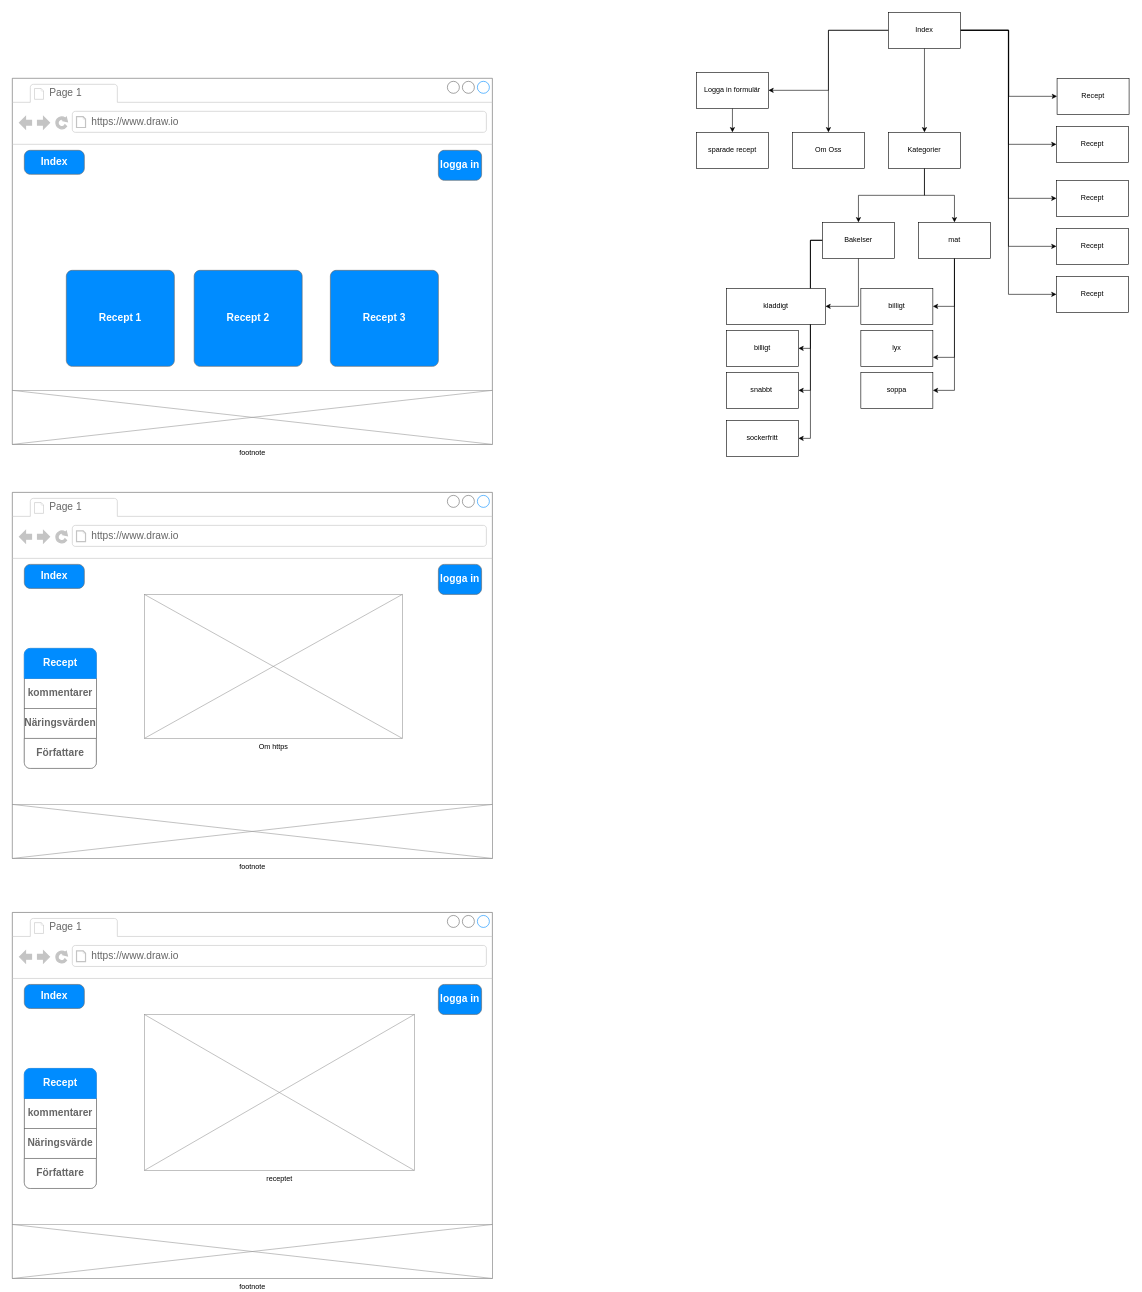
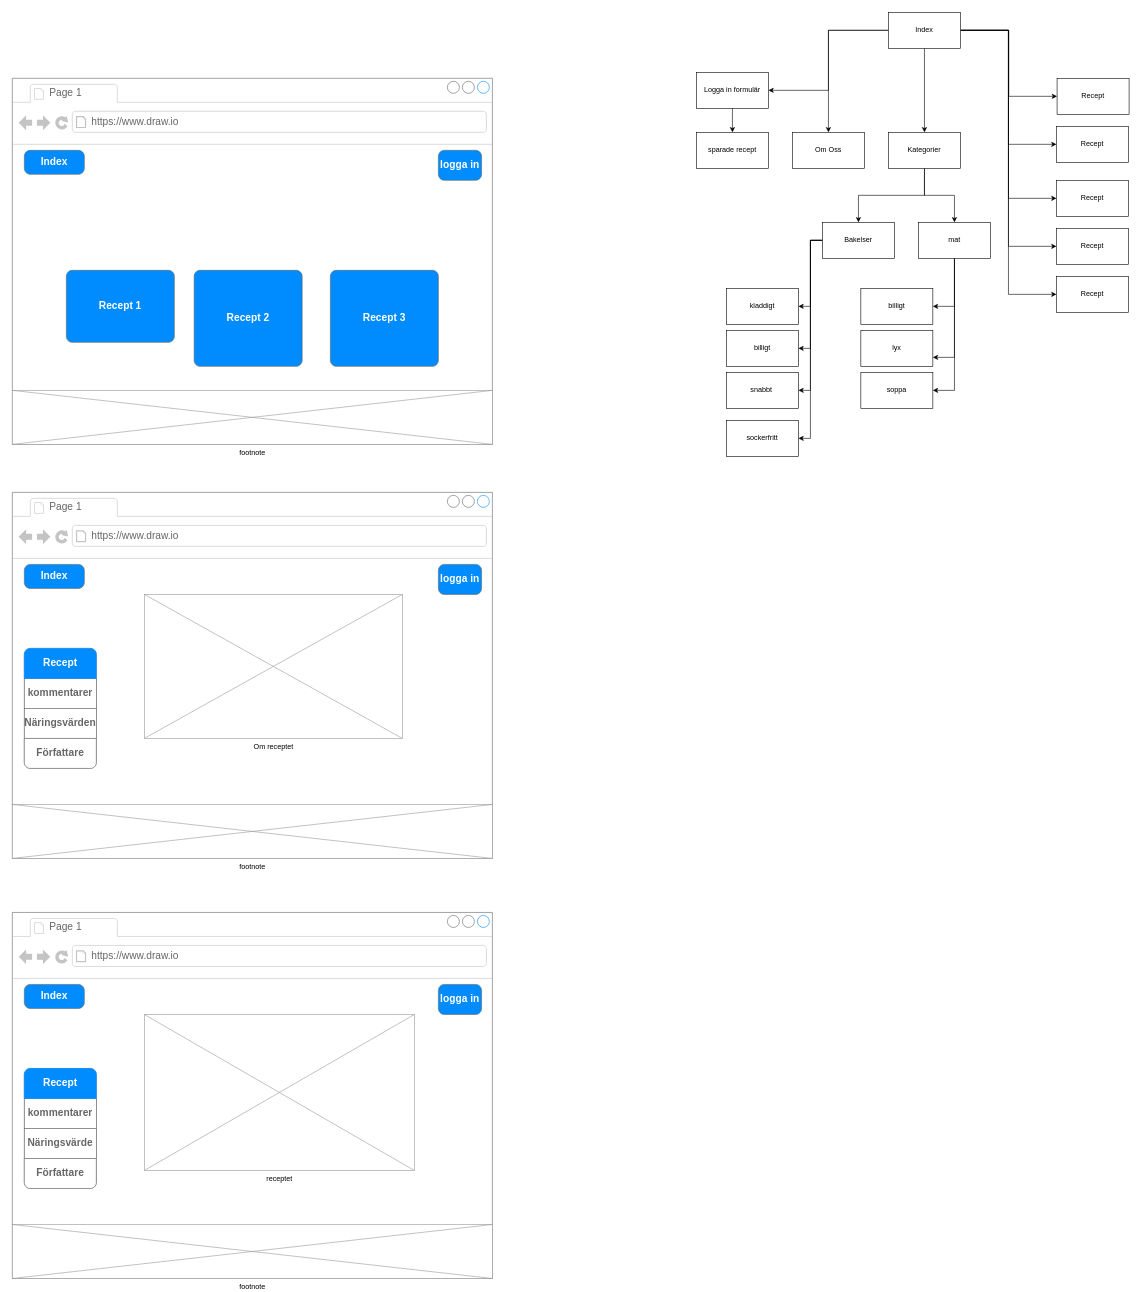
(776, 306) -> (762, 306)
(120, 318) -> (120, 306)
(274, 747) -> (274, 747)
